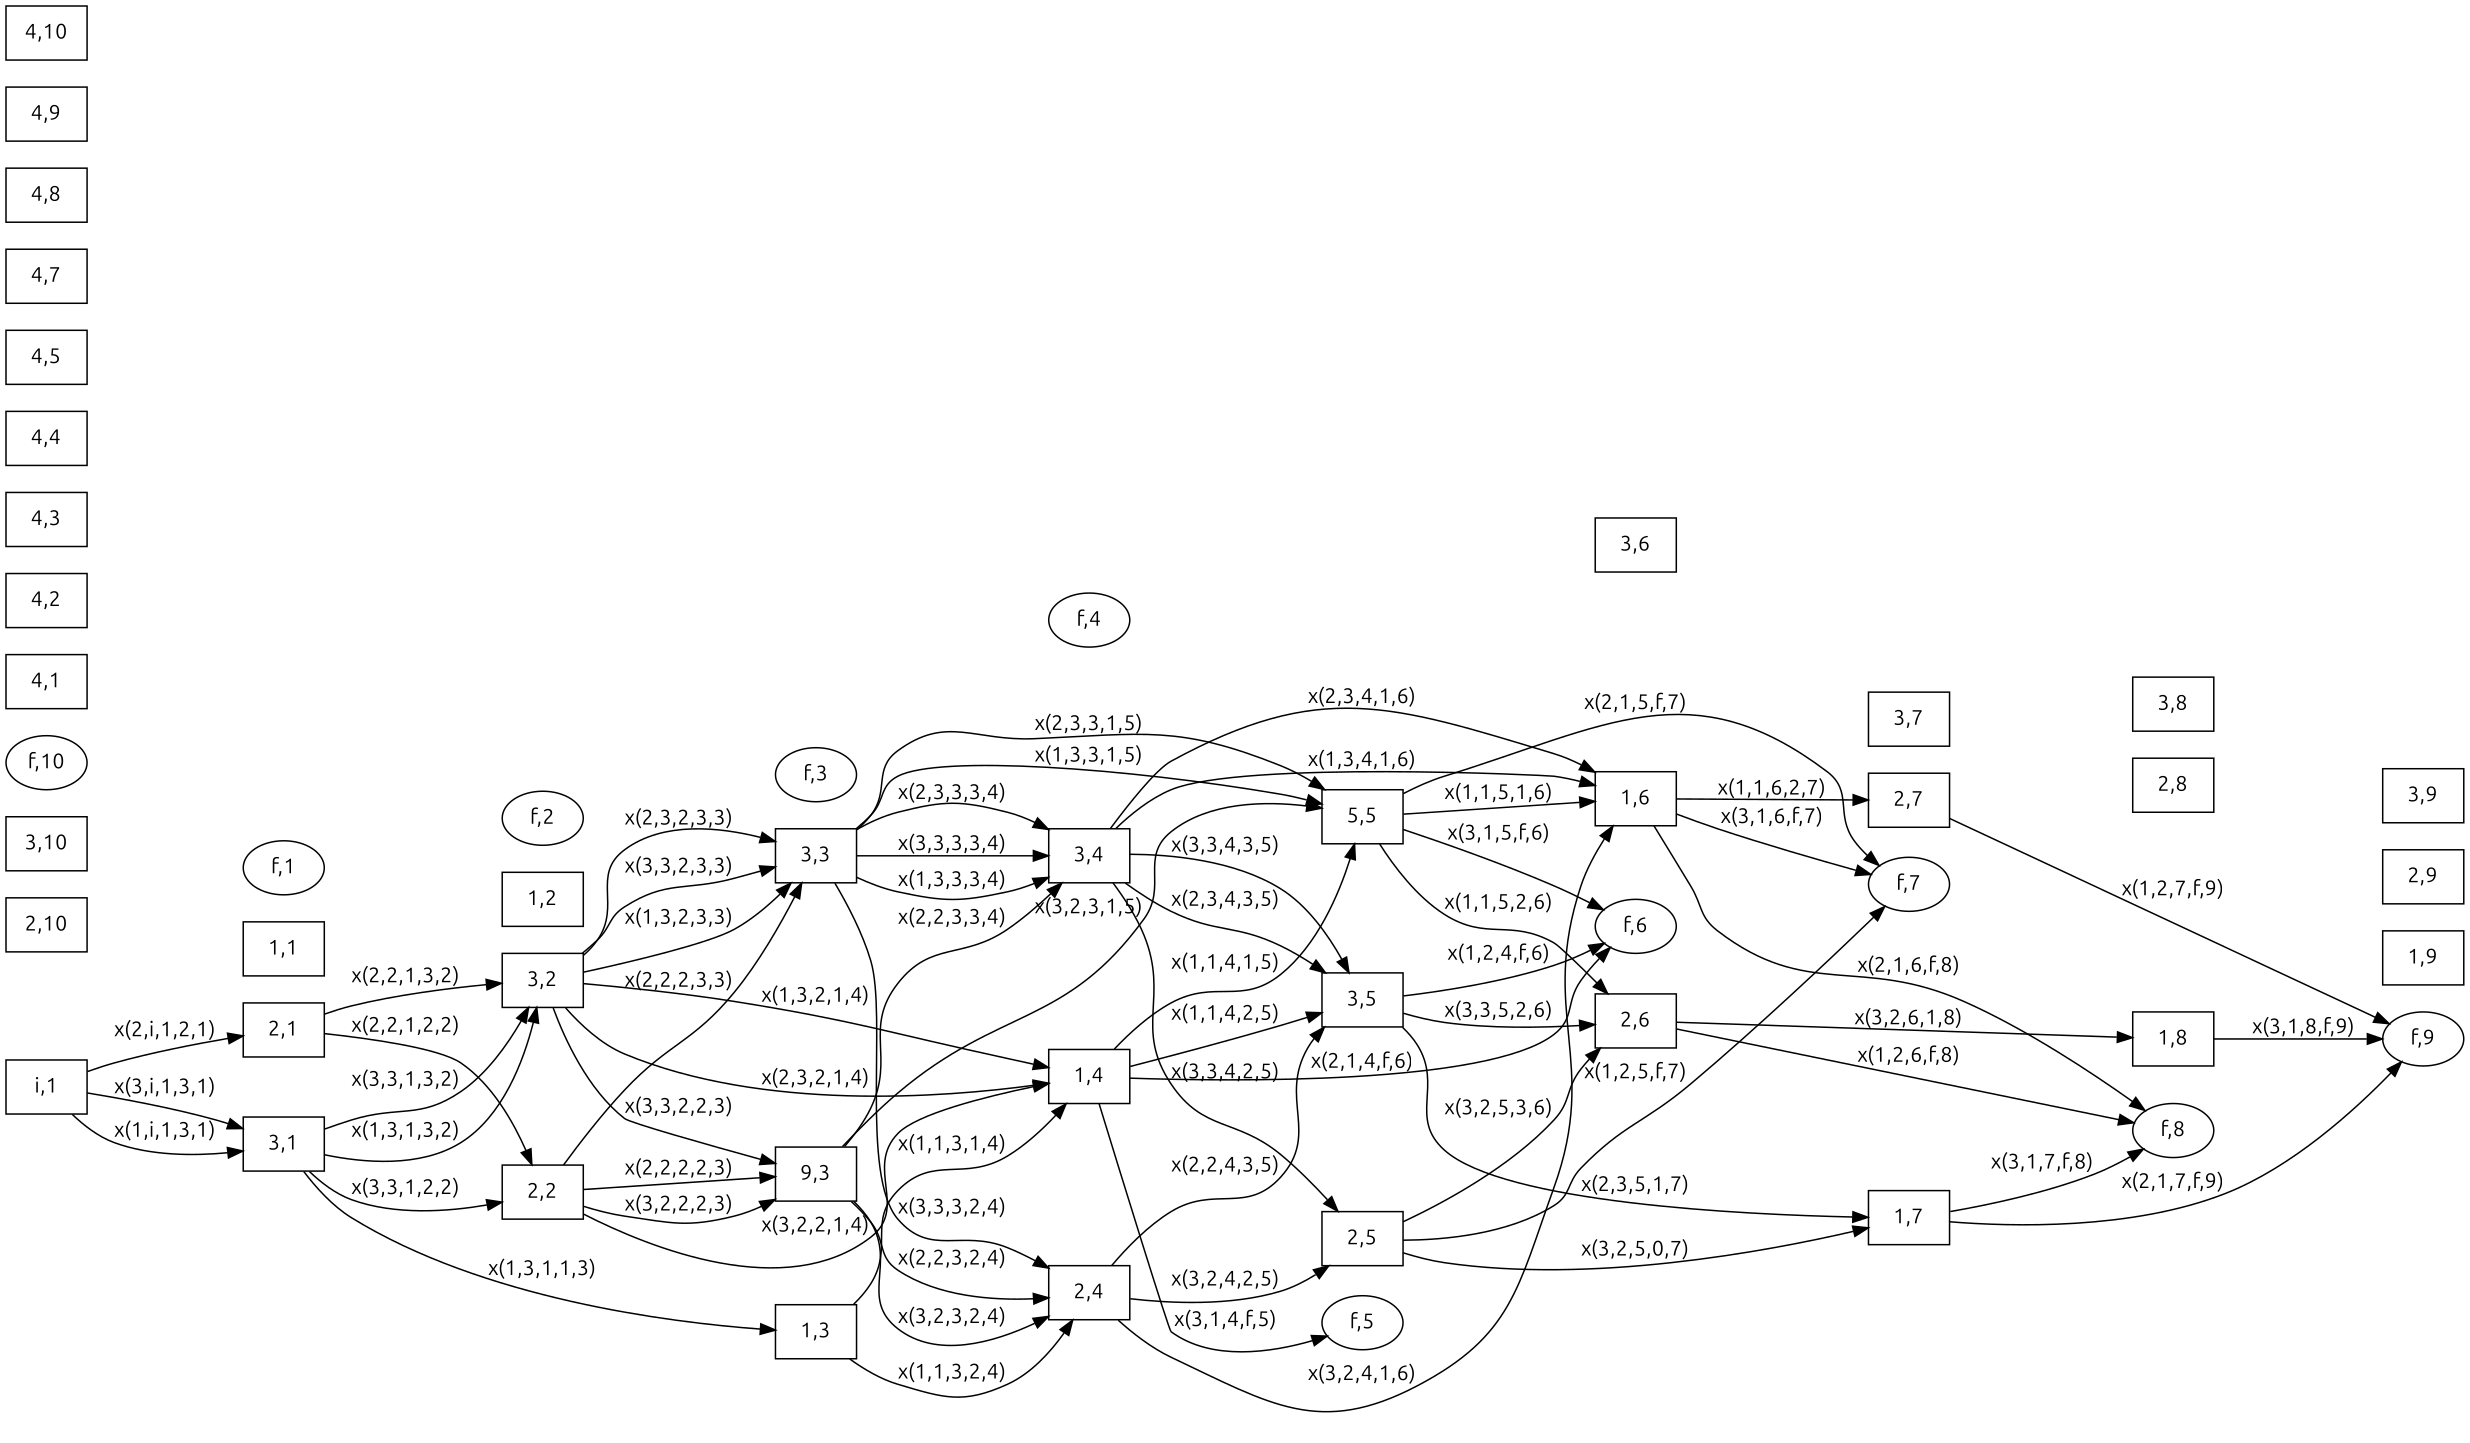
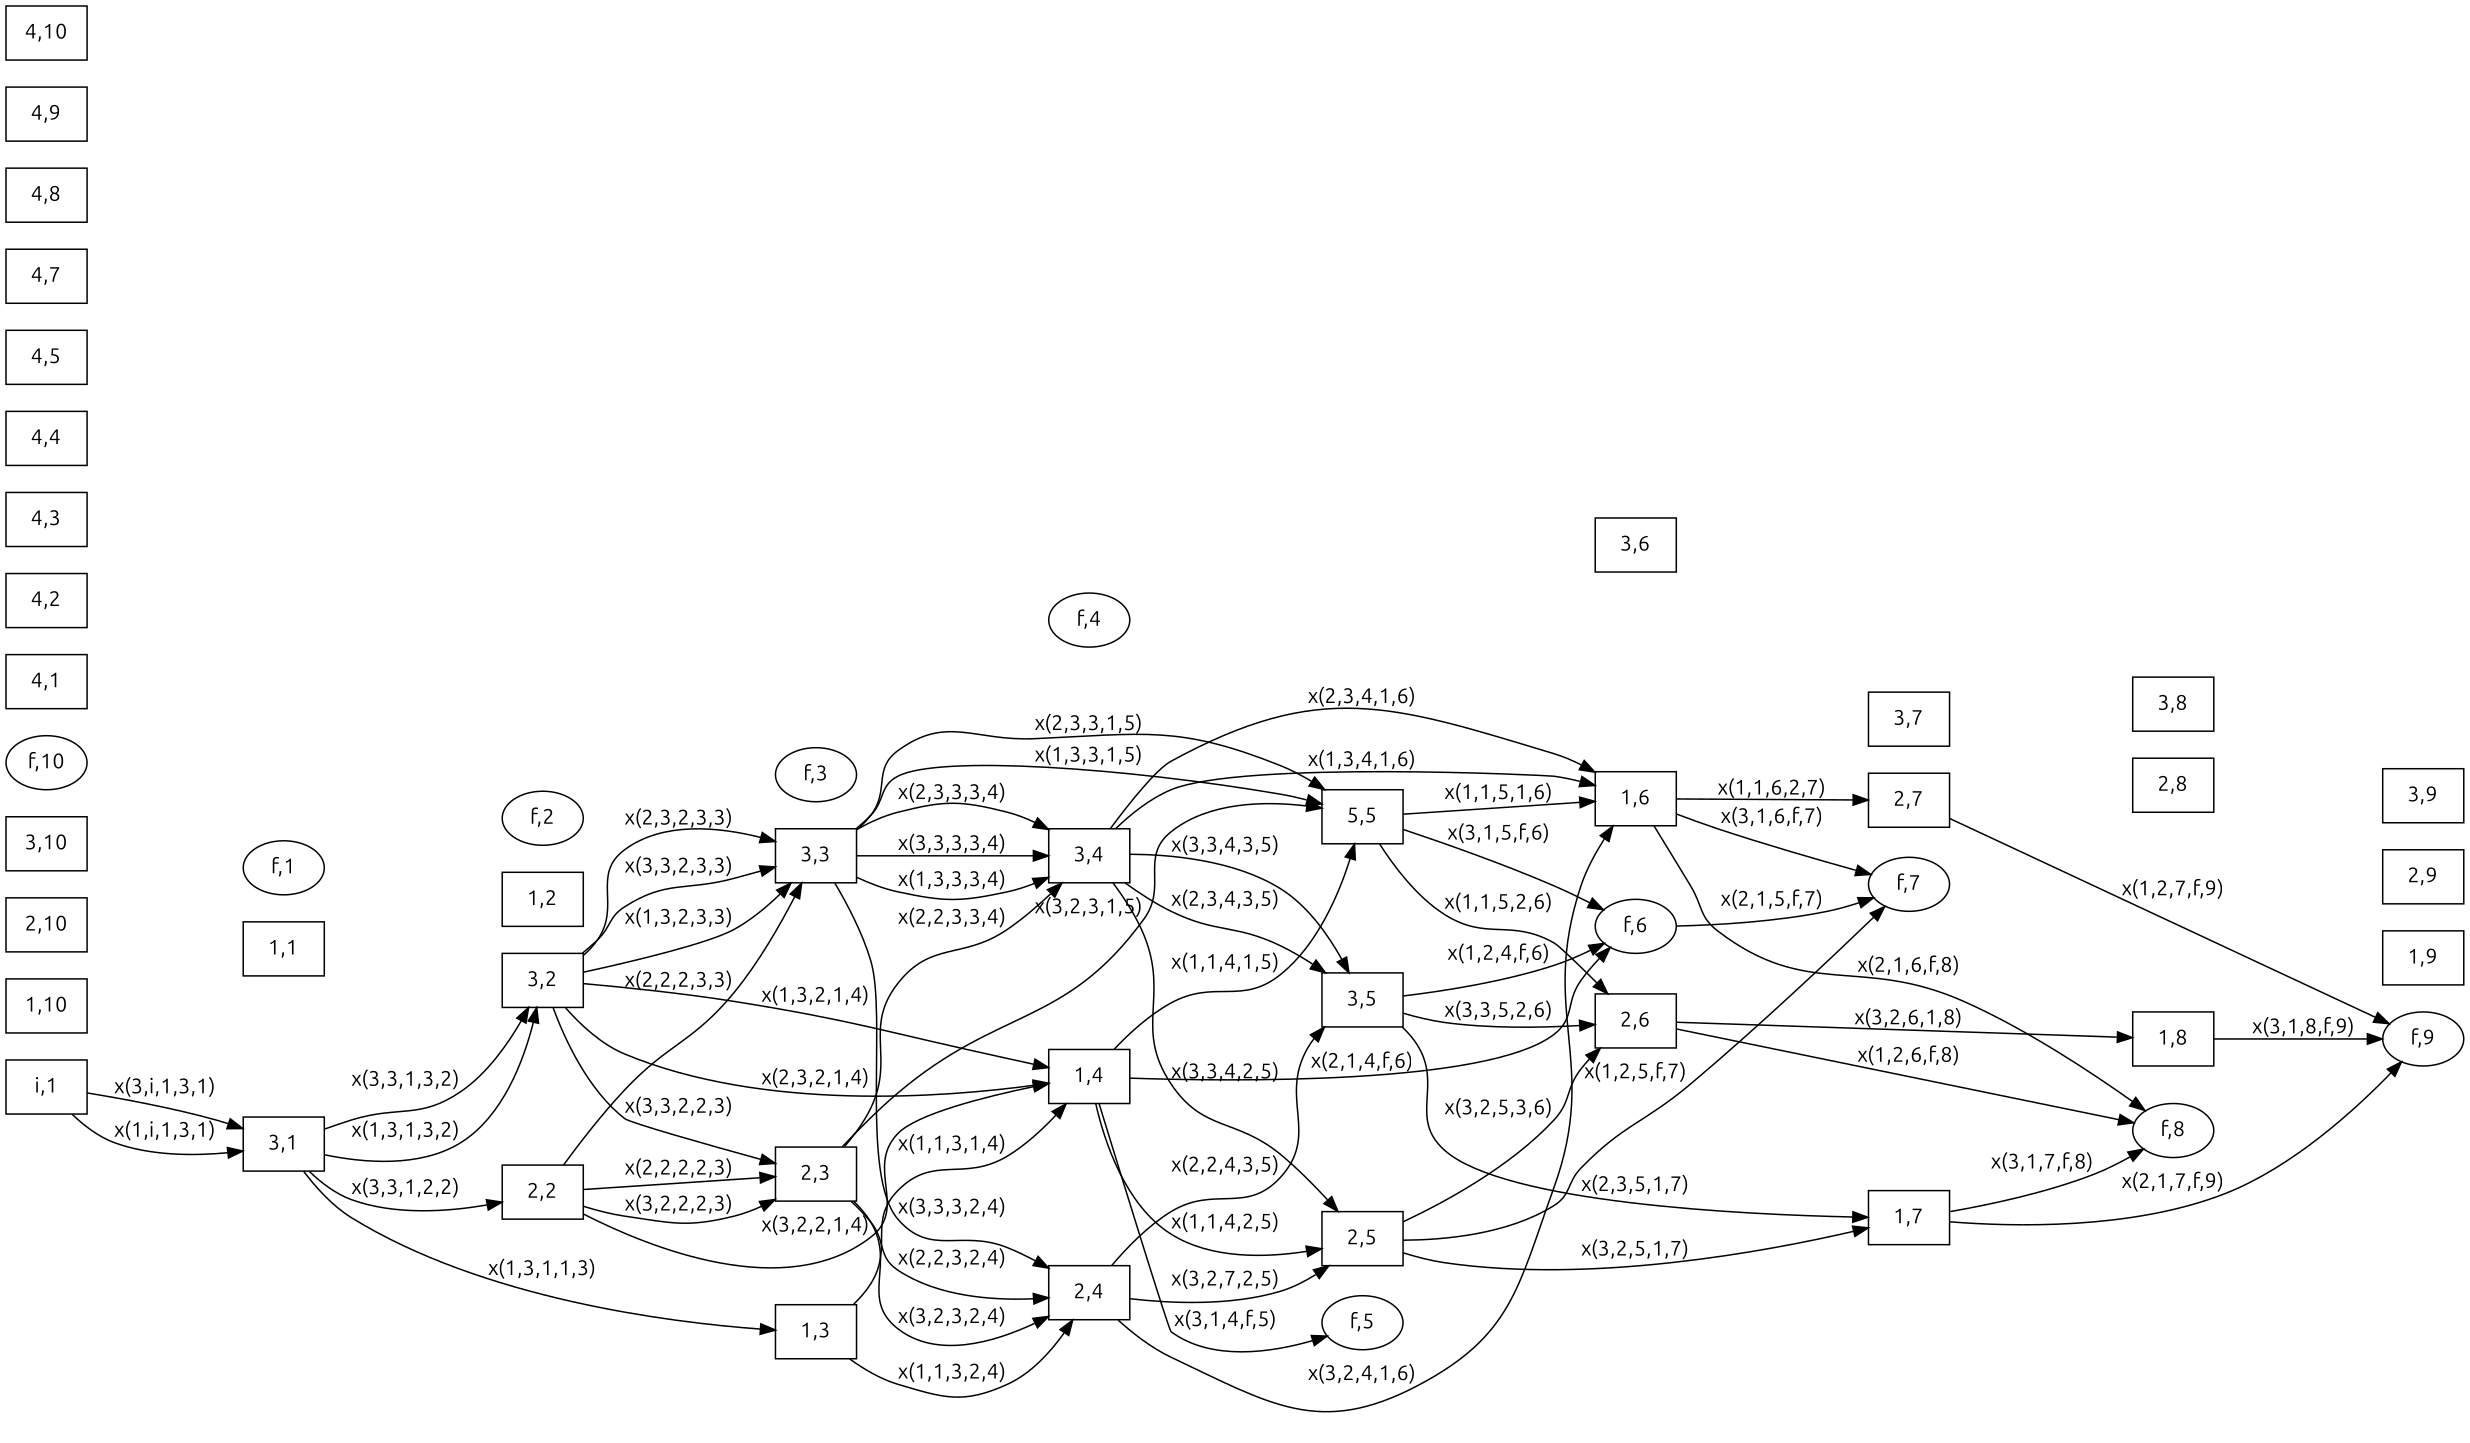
(1664, 716) -> (1769, 920)
none -> (47, 1006)
(284, 1030) -> none
(1219, 1043) -> (1165, 1230)
(816, 1174) -> (816, 1174)
(1636, 1250) -> (1636, 1250)
(1226, 1280) -> (1226, 1280)
